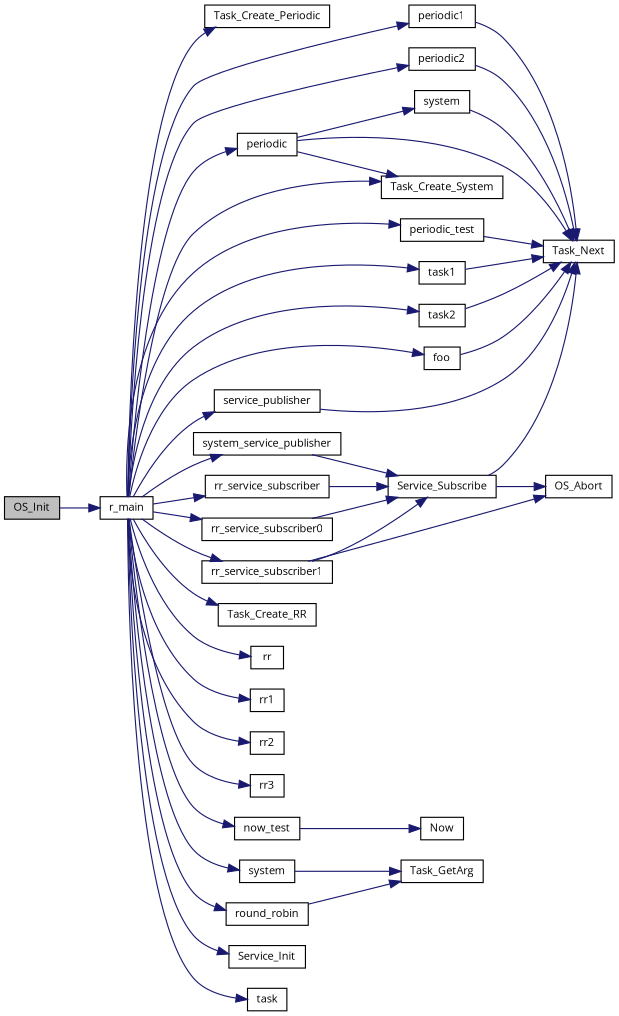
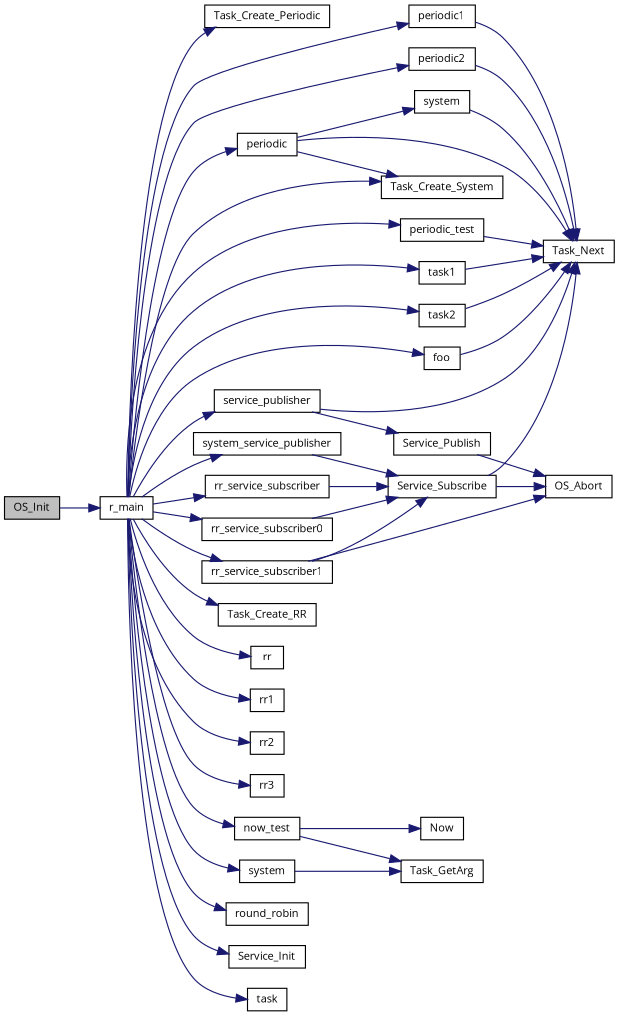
none -> (442, 444)
(349, 894) -> (345, 848)
